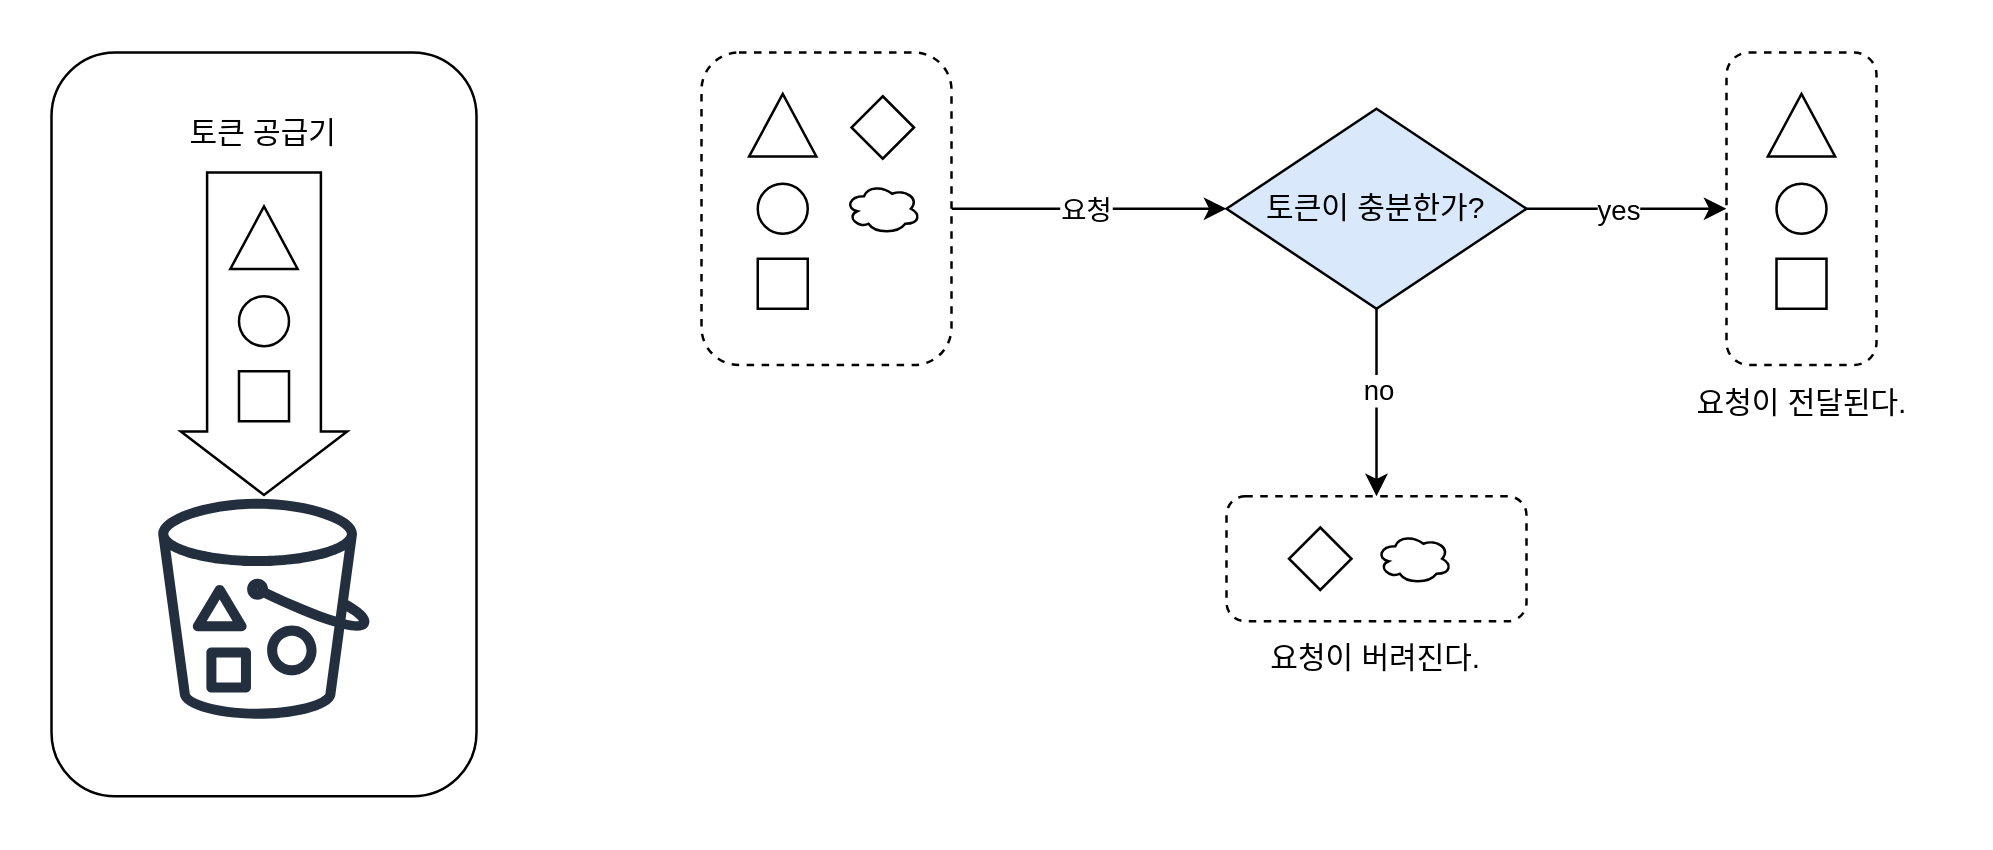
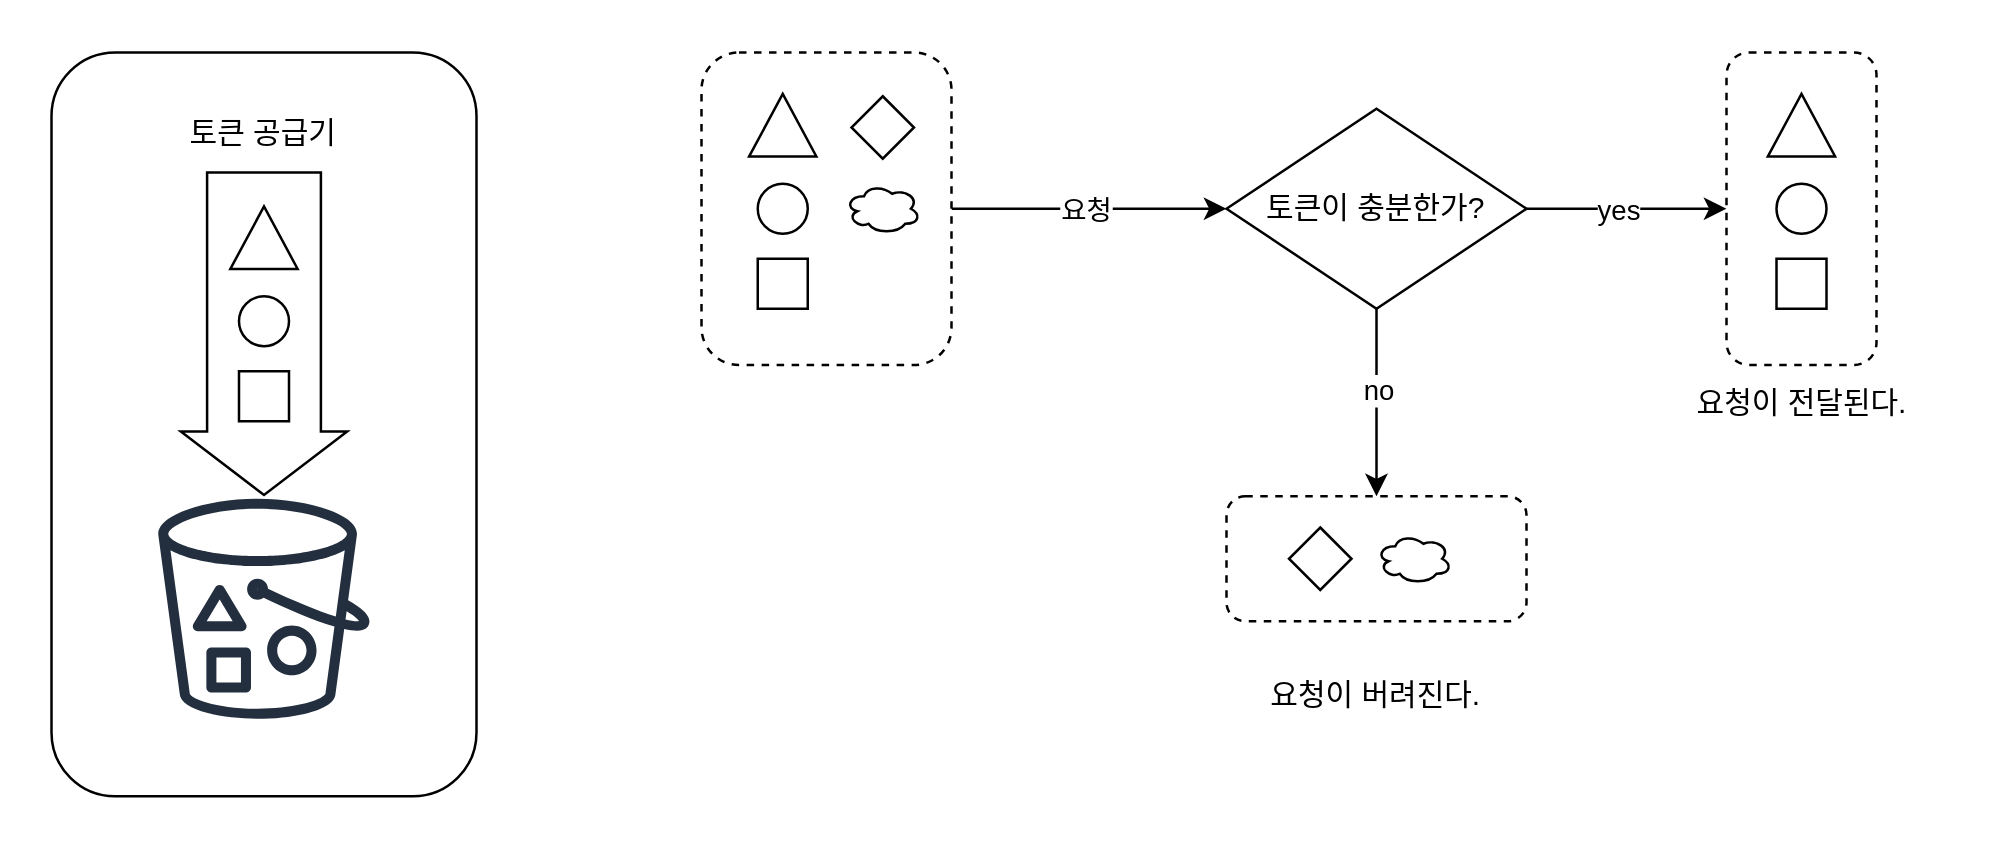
(1376, 209) -> (1376, 209)
(1376, 659) -> (1376, 696)
